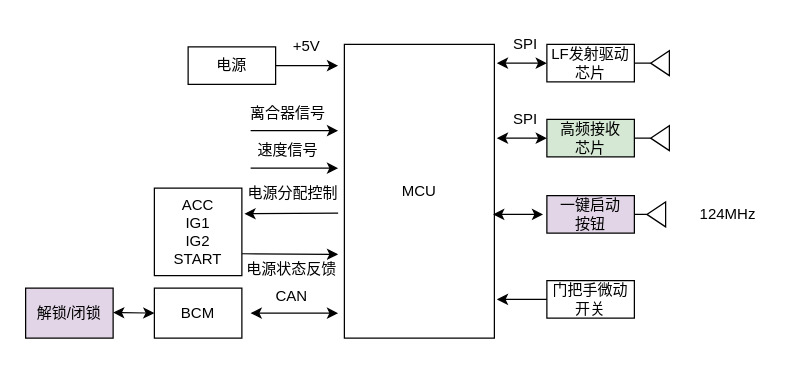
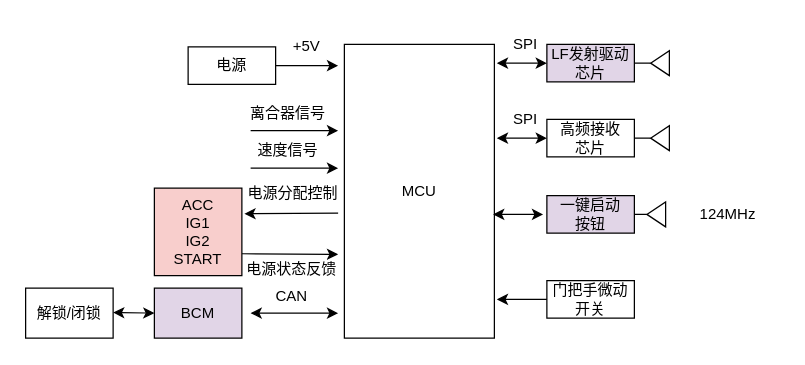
(591, 63) -> (591, 63)
(591, 138) -> (591, 138)
(198, 232) -> (198, 232)
(69, 313) -> (69, 313)
(198, 313) -> (198, 313)
